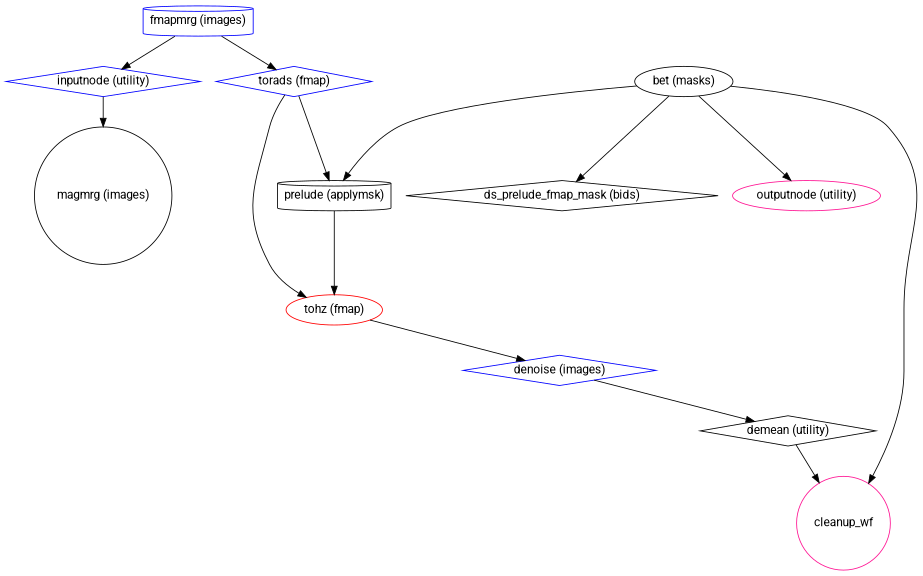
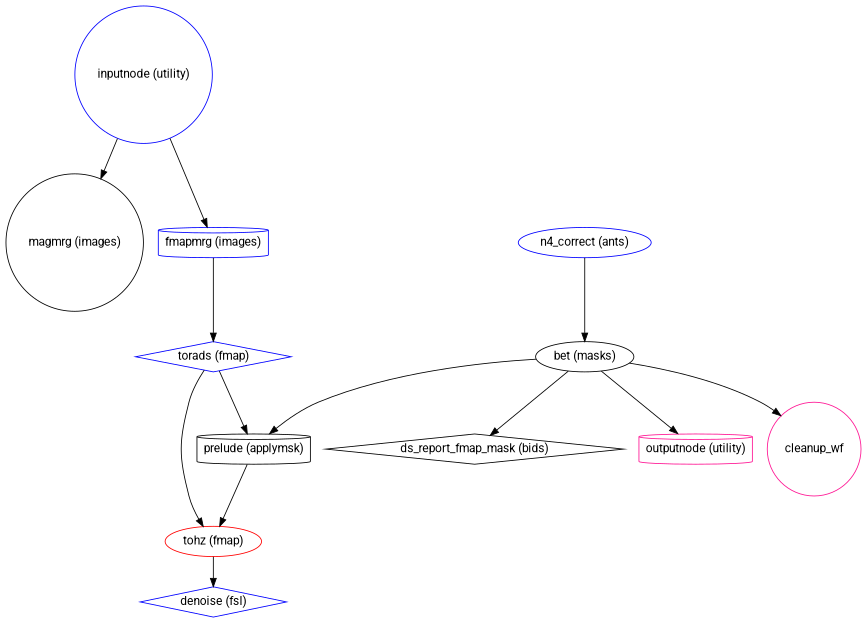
(152, 50) -> (187, 179)
(103, 82) -> (144, 75)
(562, 196) -> (475, 449)
(807, 196) -> (696, 449)
none -> (585, 243)
(559, 370) -> (213, 602)
(788, 431) -> none
